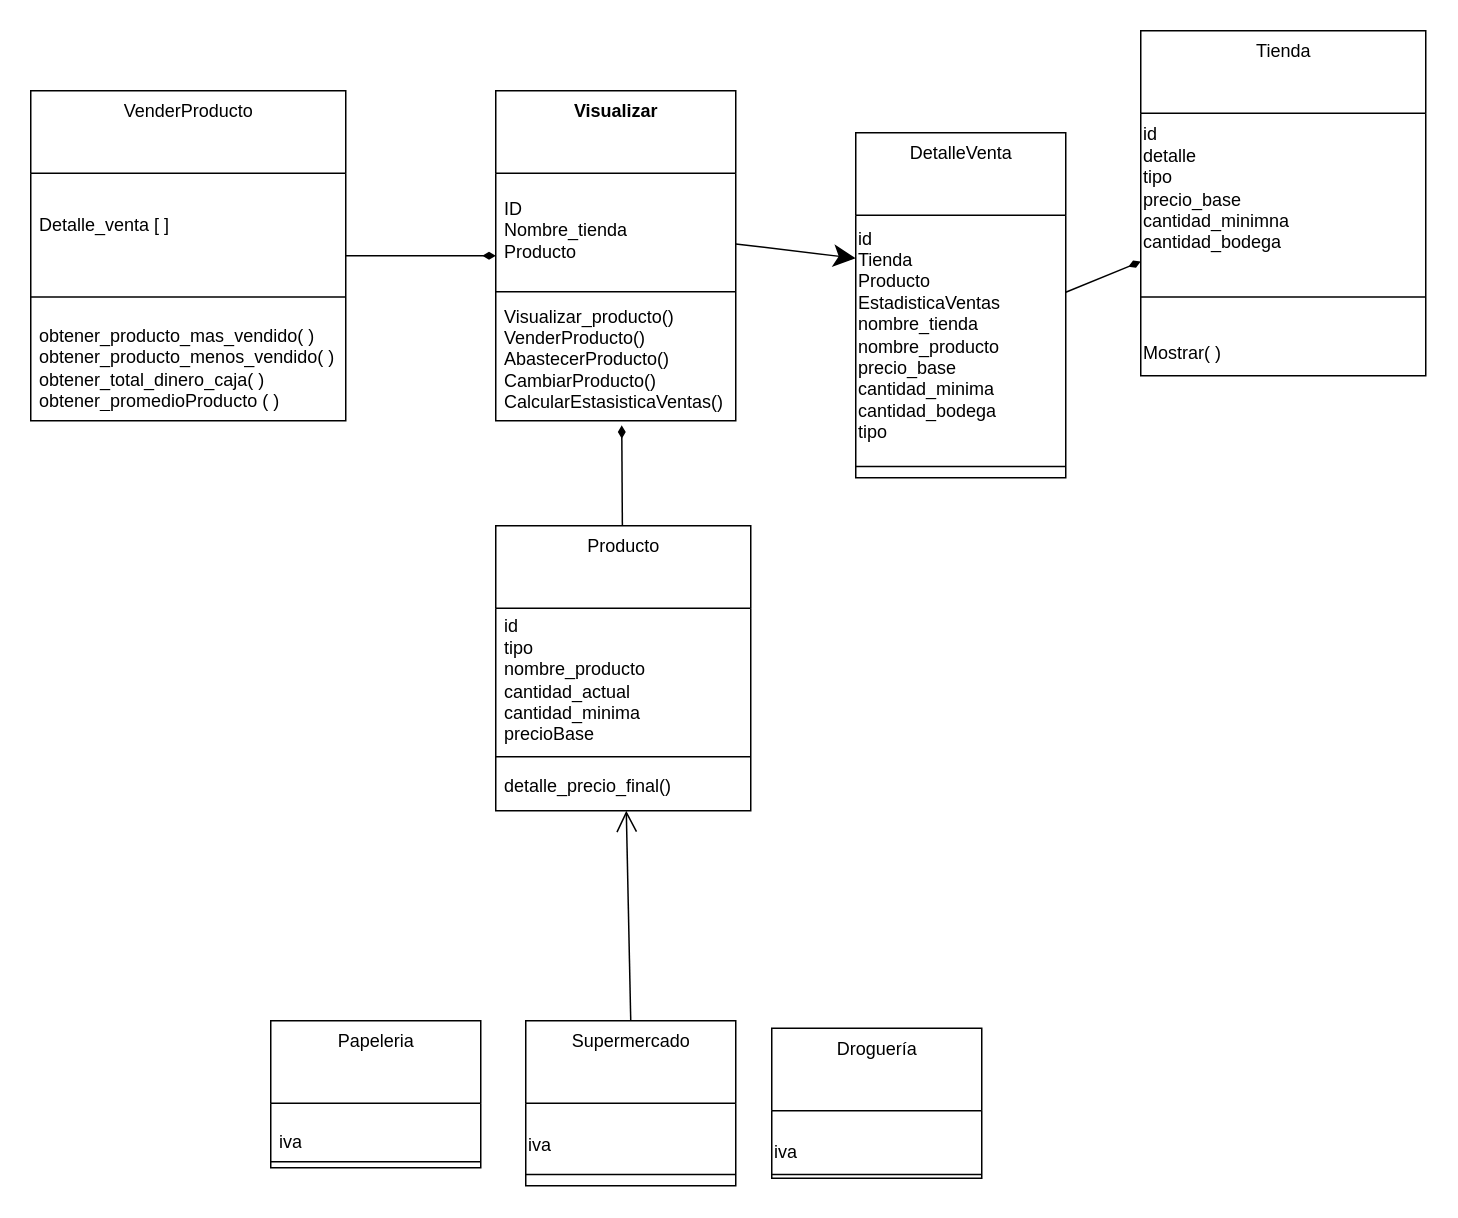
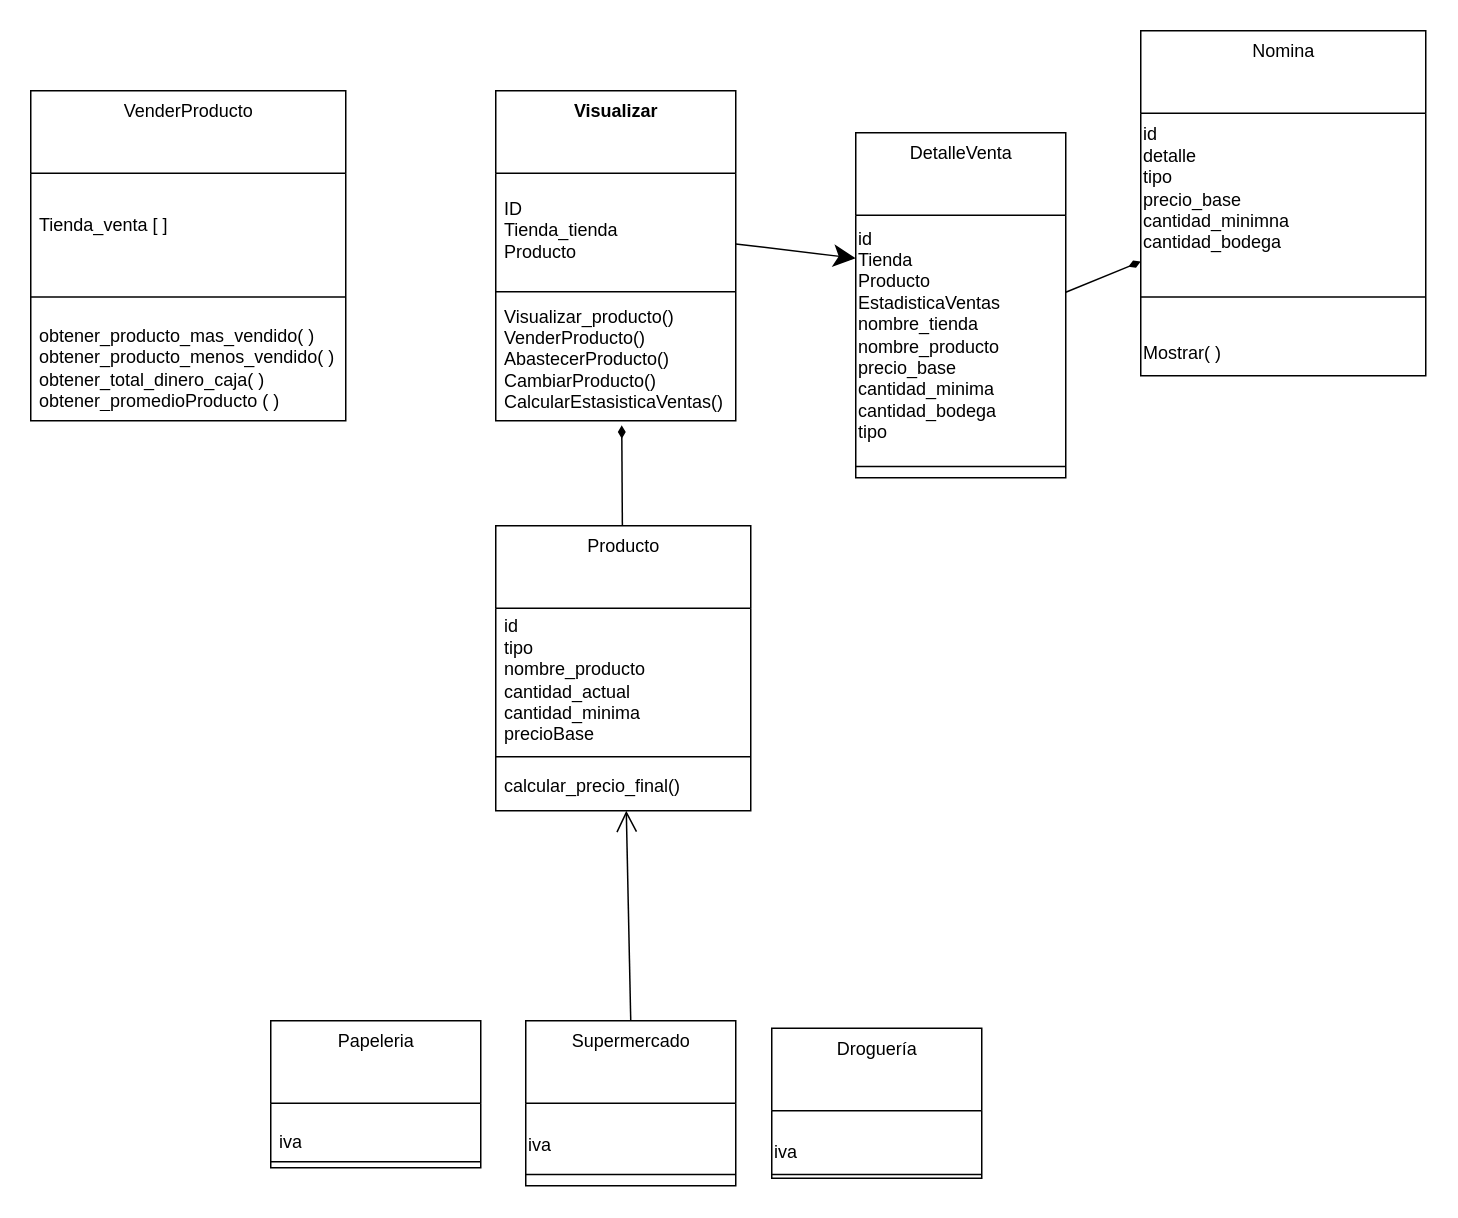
(1284, 52) -> (1284, 52)
(116, 226) -> (113, 226)
(568, 230) -> (566, 230)
(415, 256) -> none
(604, 787) -> (609, 787)
